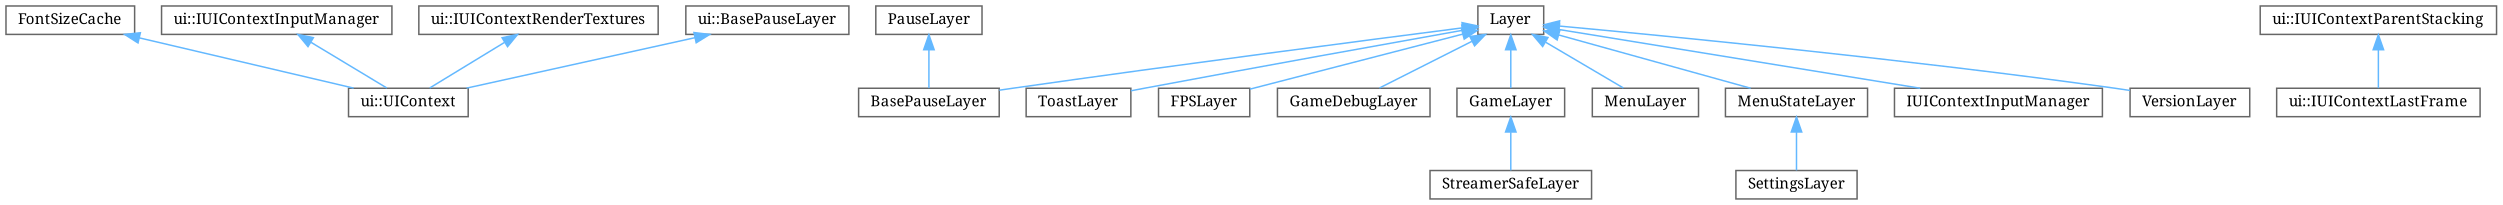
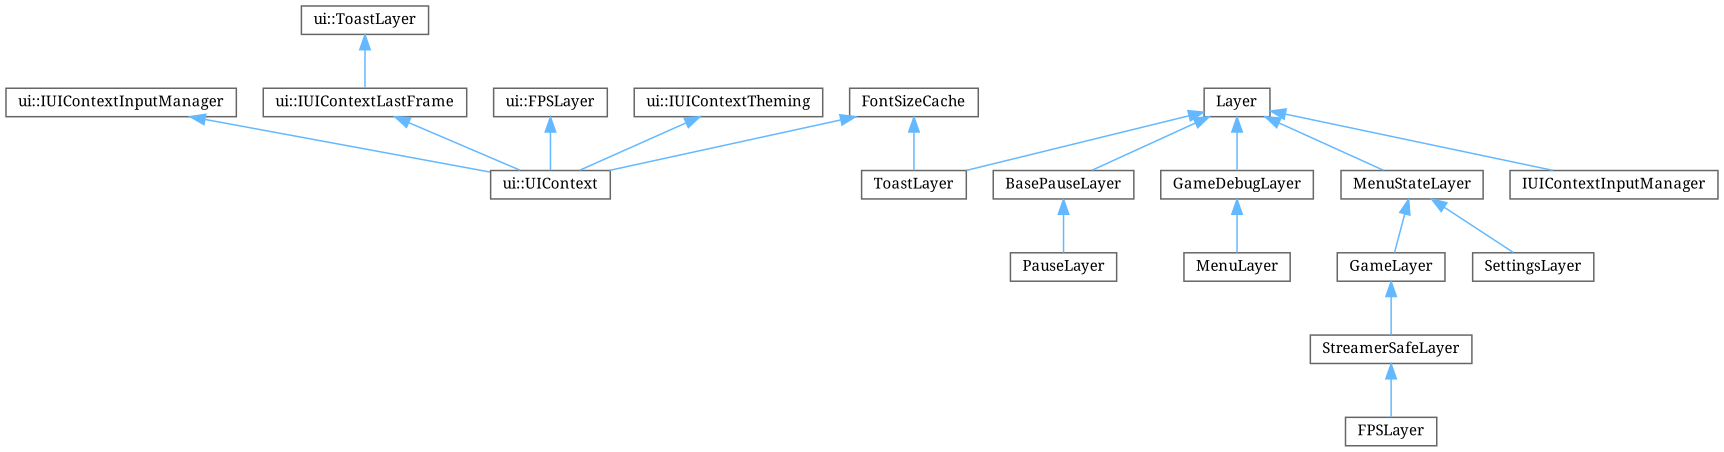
(538, 20) -> (550, 102)
(767, 20) -> (728, 102)
(2378, 20) -> (365, 20)
(1356, 62) -> (1391, 398)
(1585, 65) -> (1237, 234)
(929, 69) -> (1064, 234)
(1511, 69) -> (1400, 233)
(2190, 102) -> none
none -> (464, 146)
none -> (914, 151)
